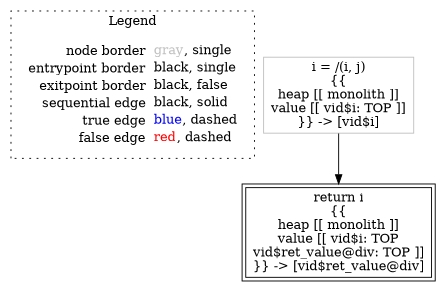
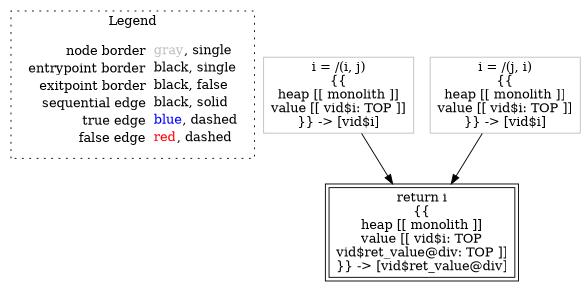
none -> (505, 95)
